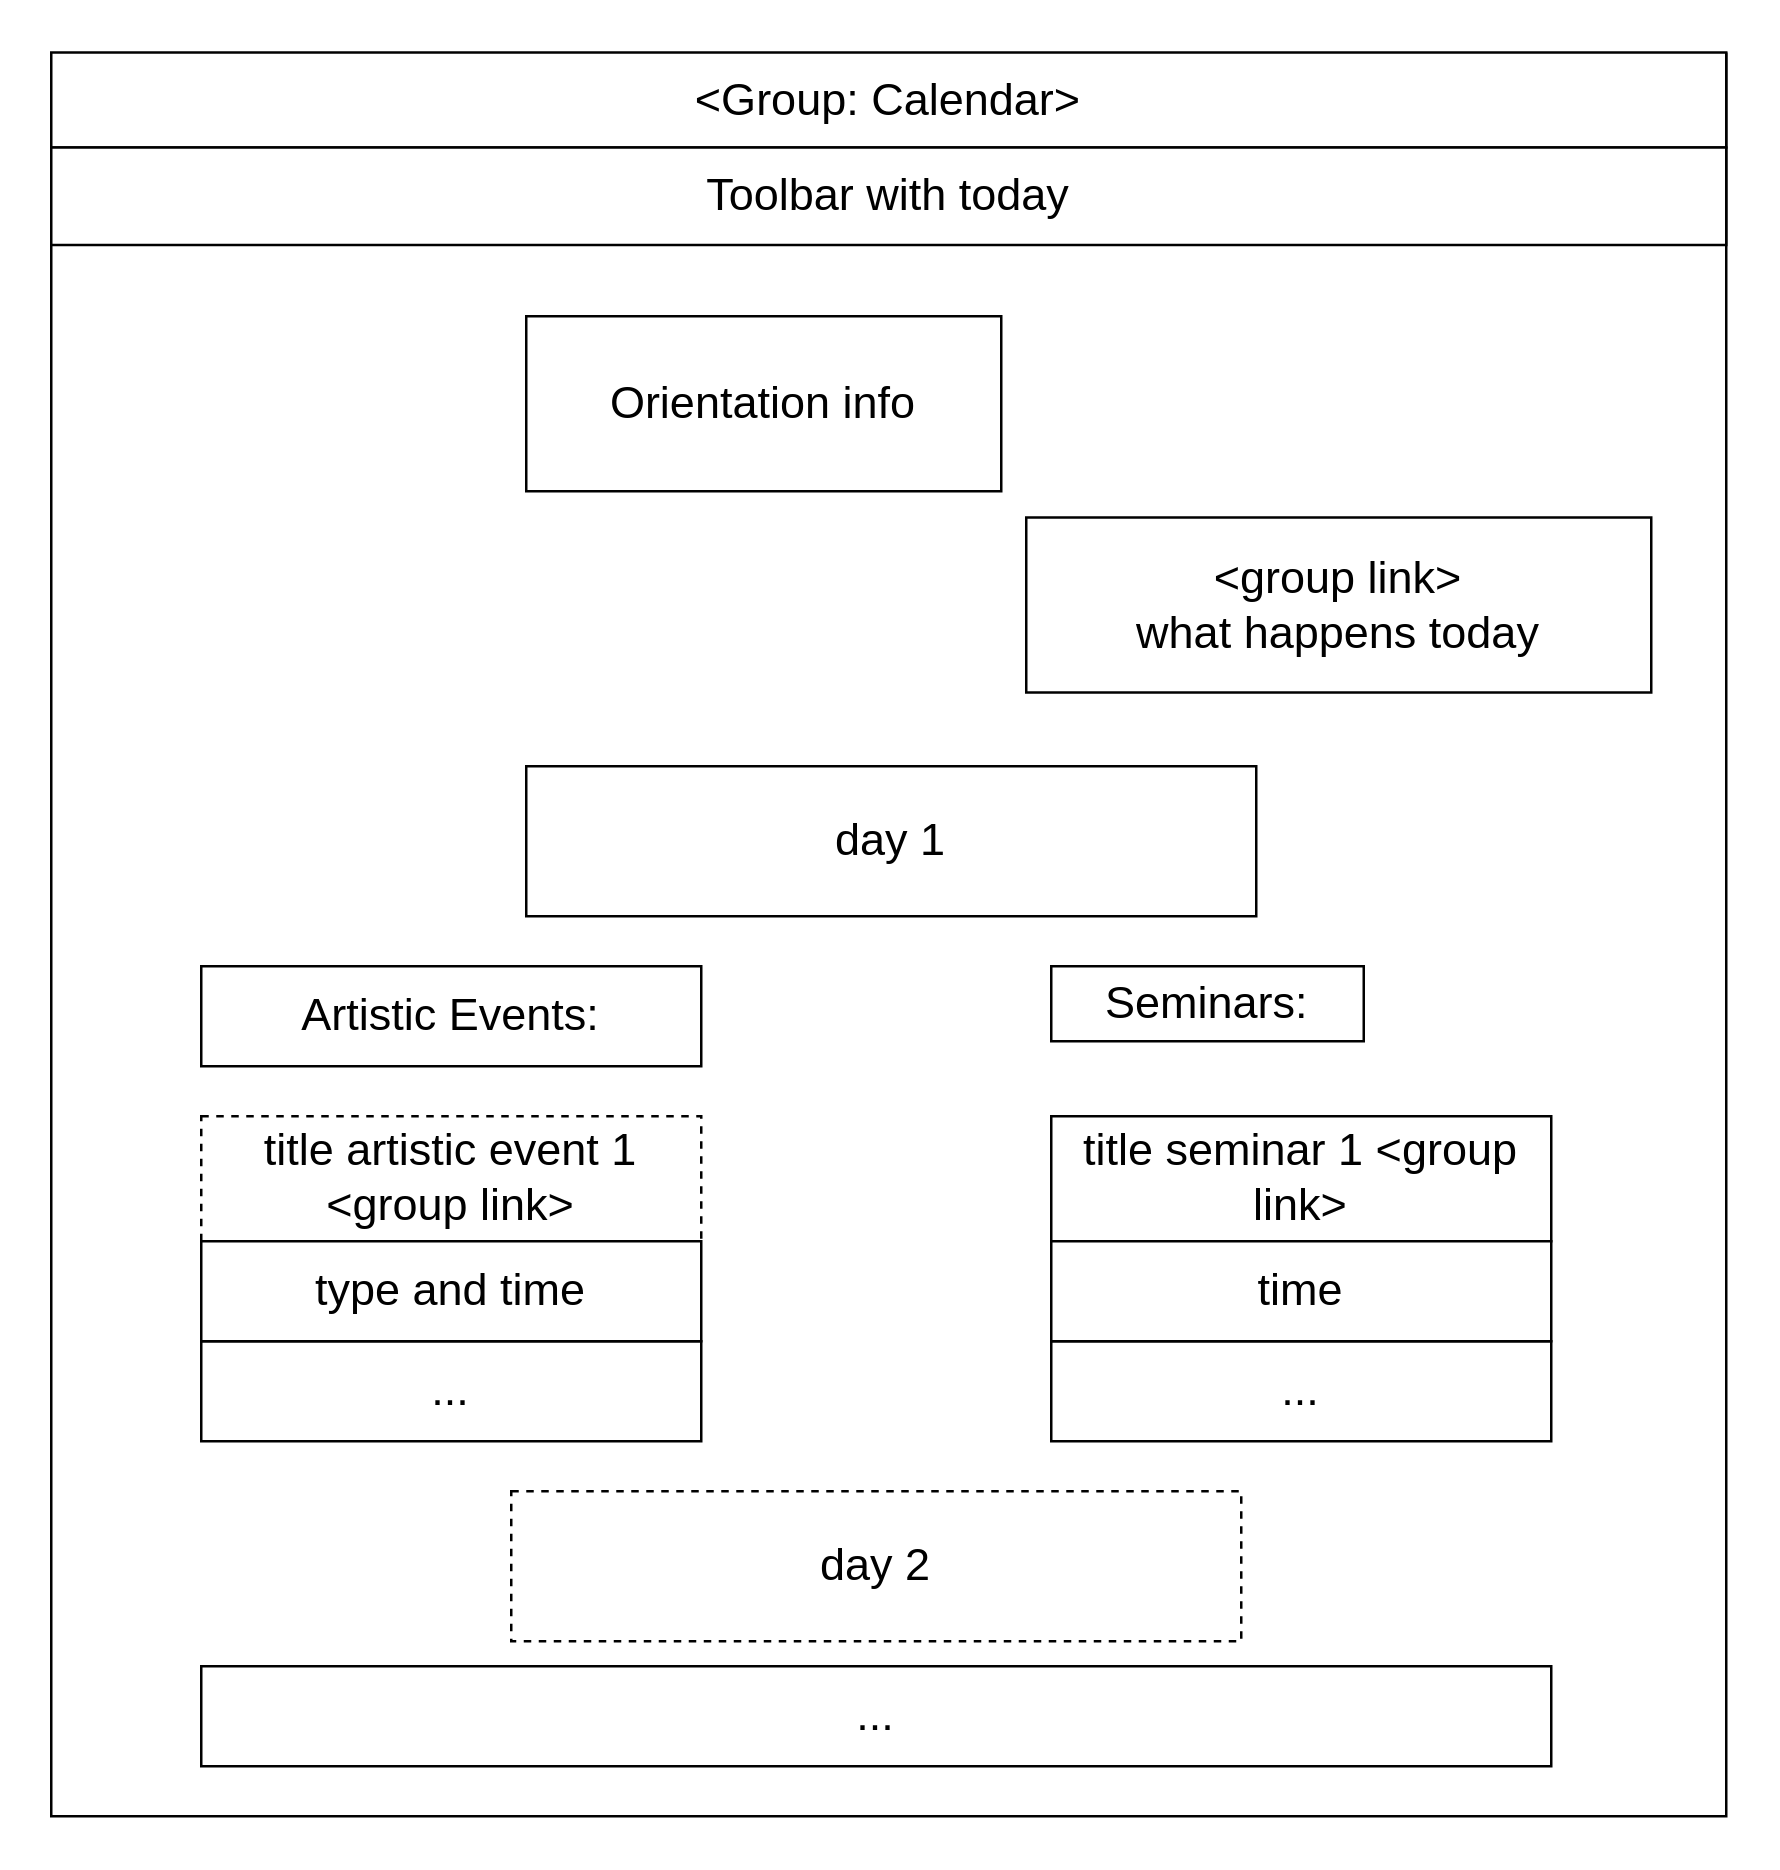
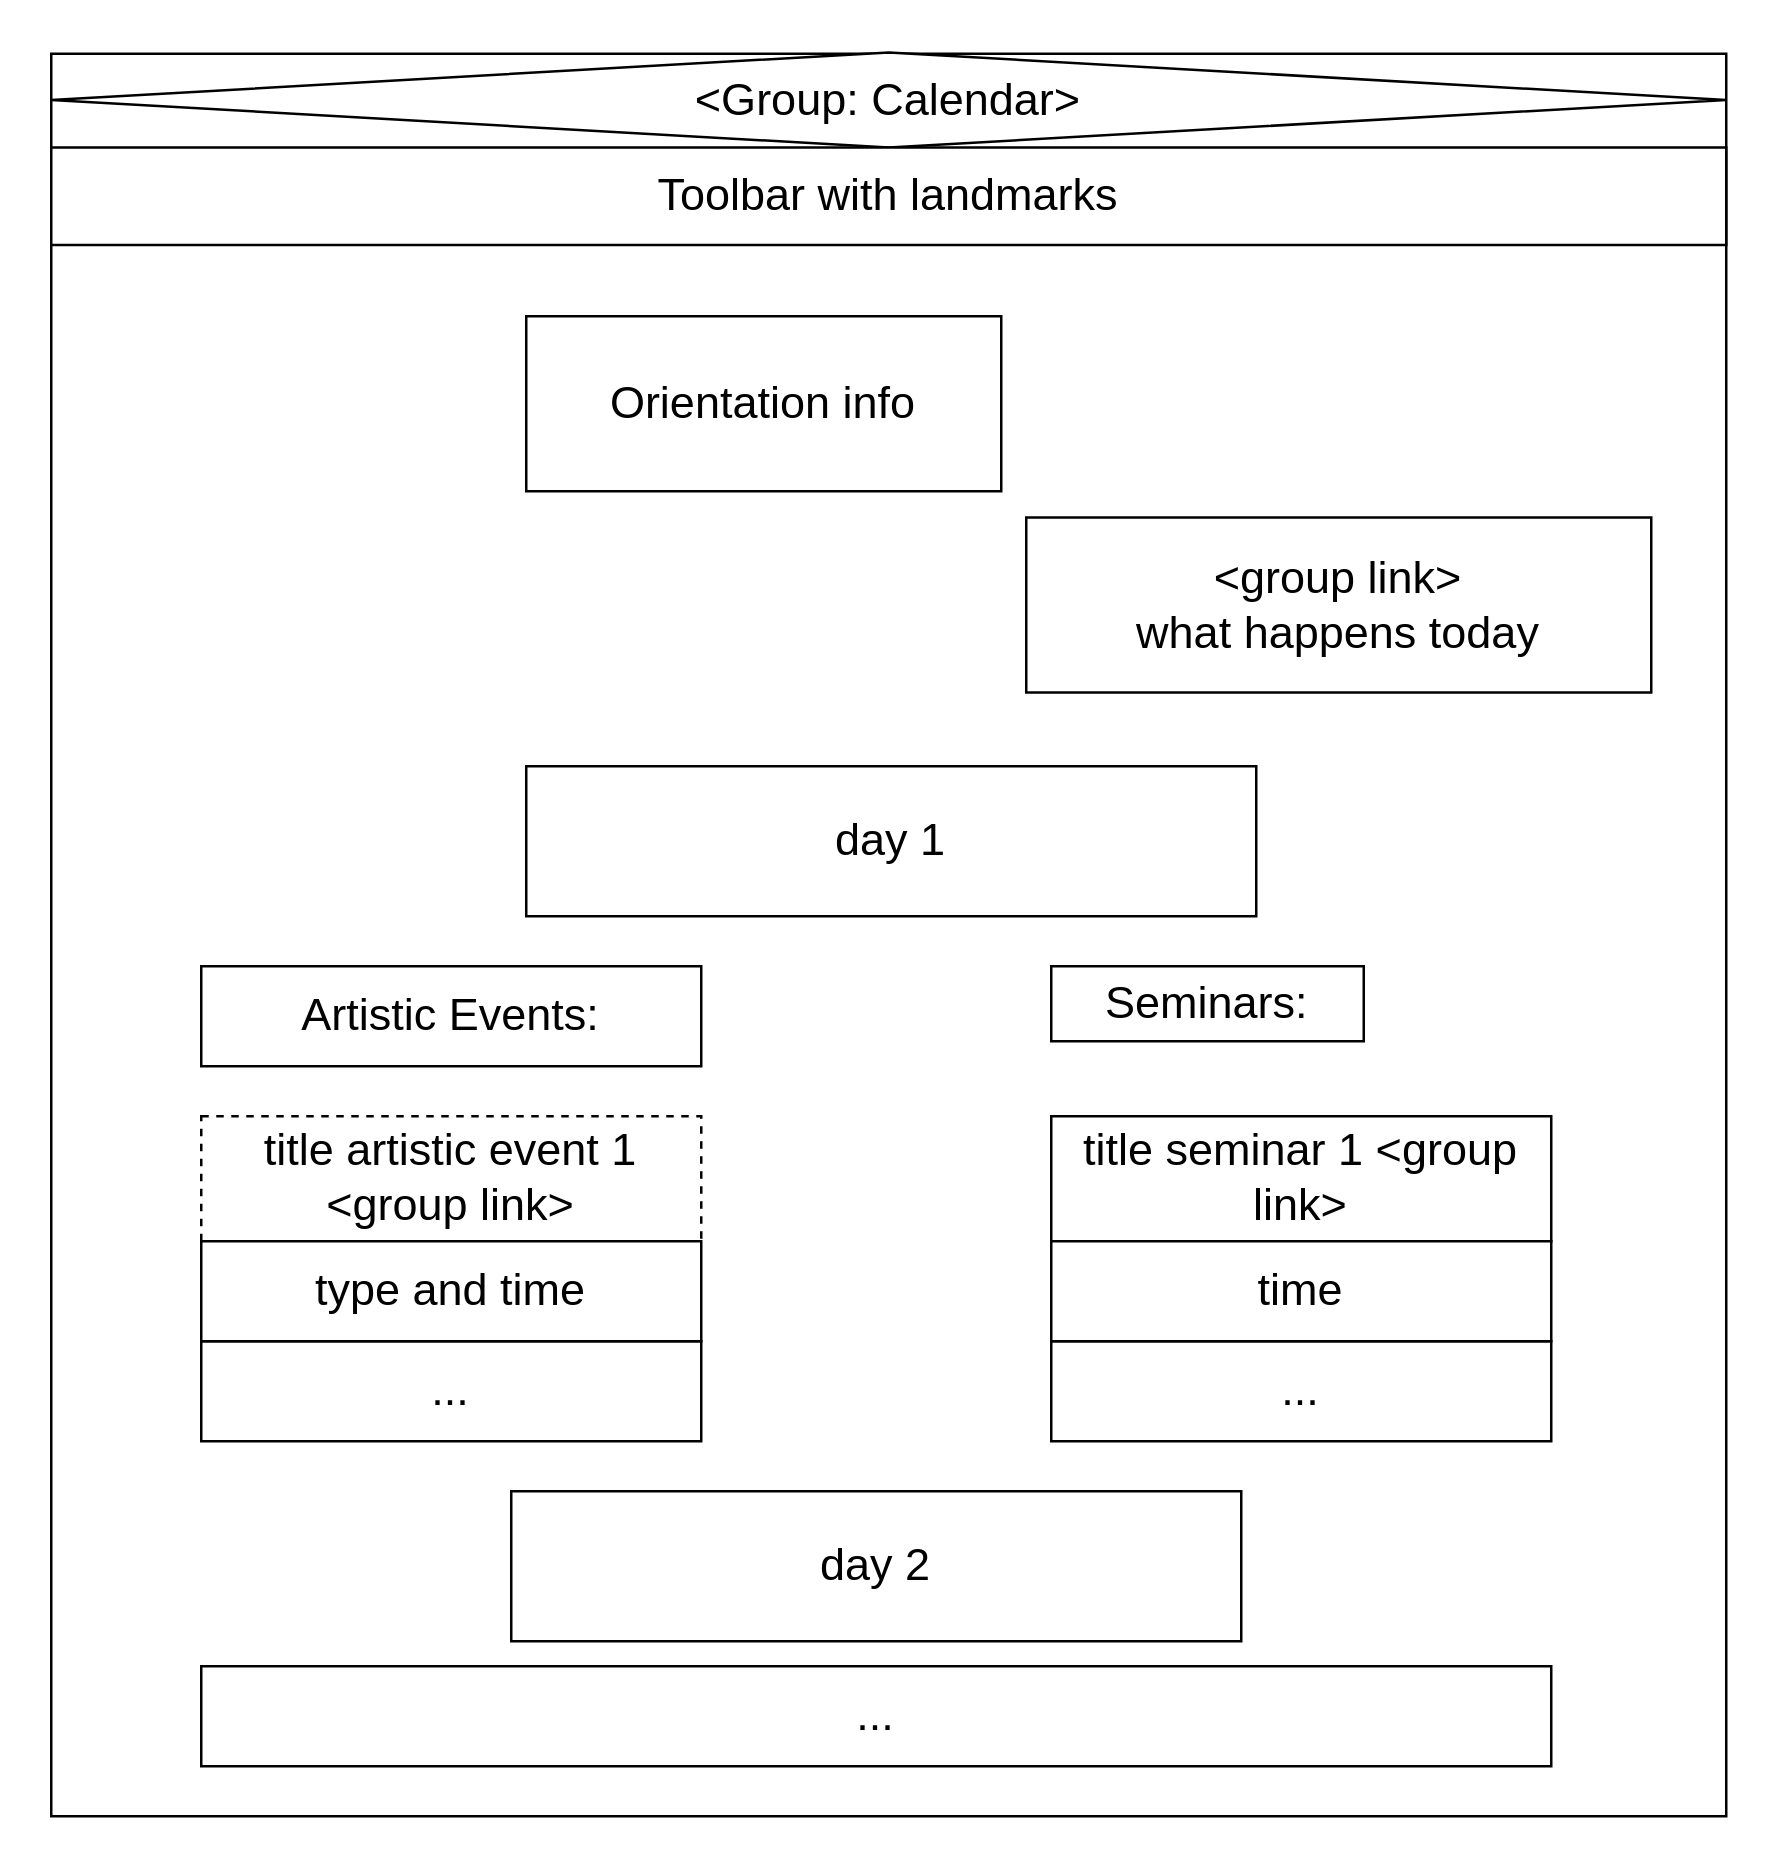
(889, 100) -> (889, 100)
(889, 196) -> (889, 196)
(876, 1566) -> (876, 1566)
